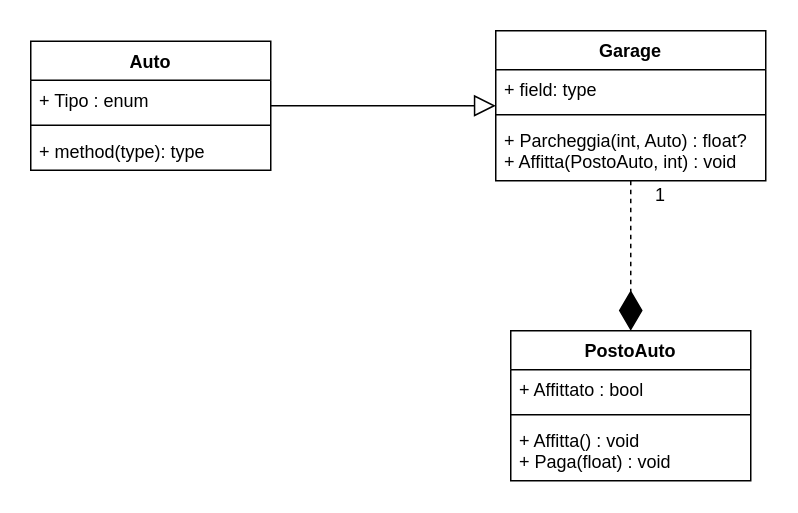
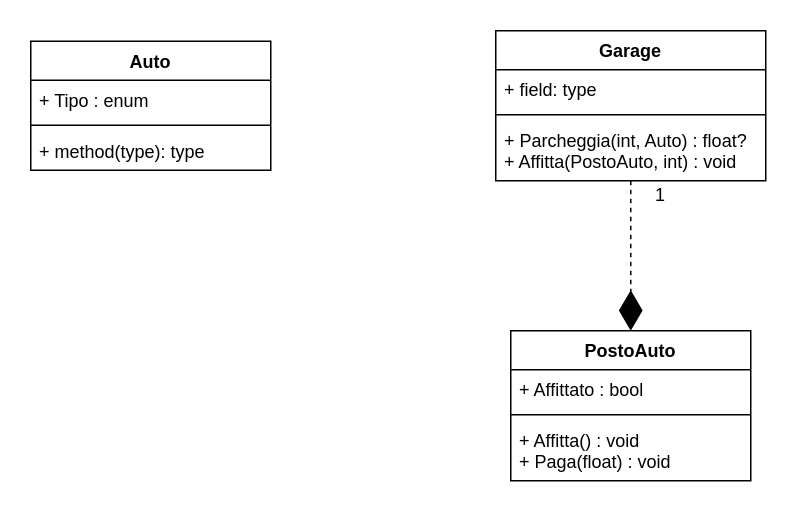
(373, 106) -> none
